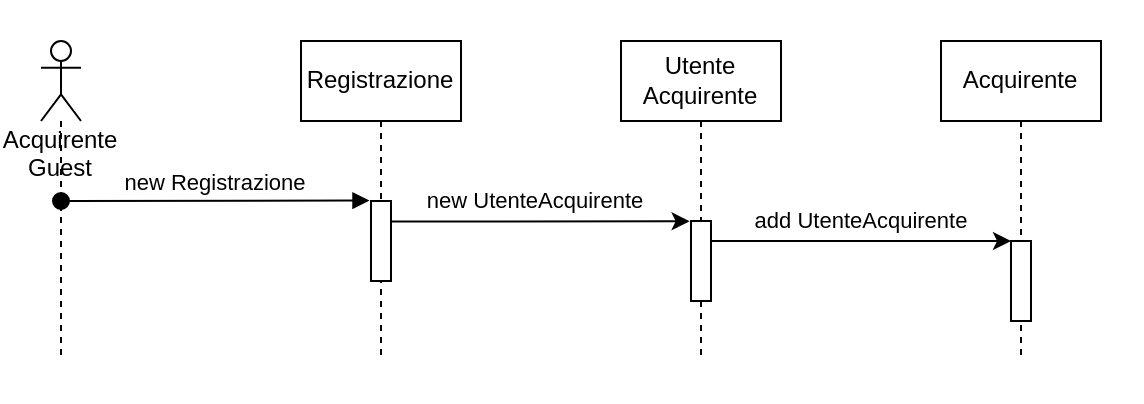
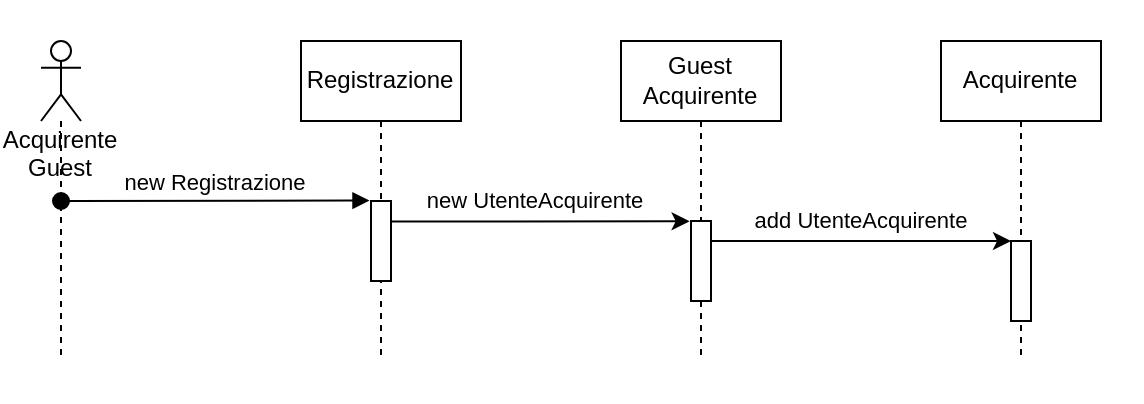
(701, 81) -> (701, 81)
